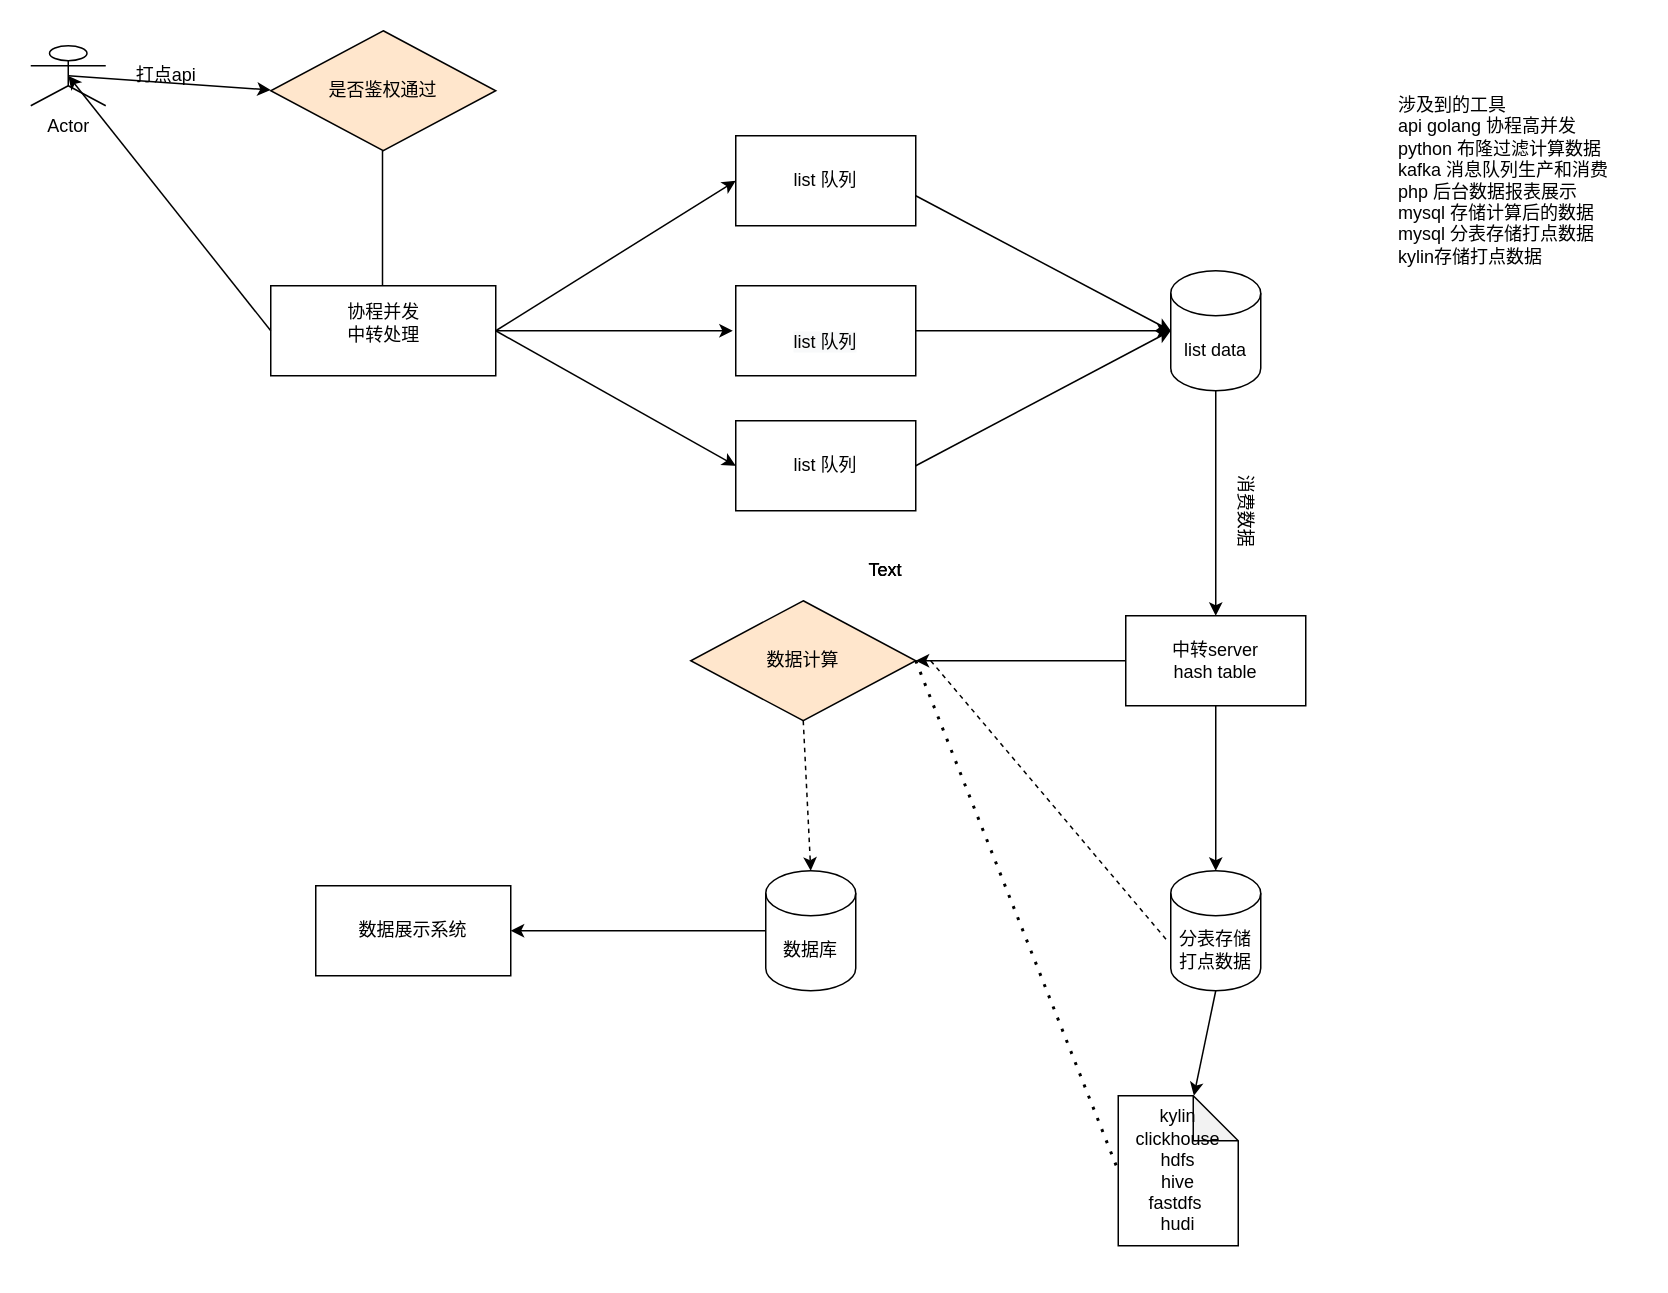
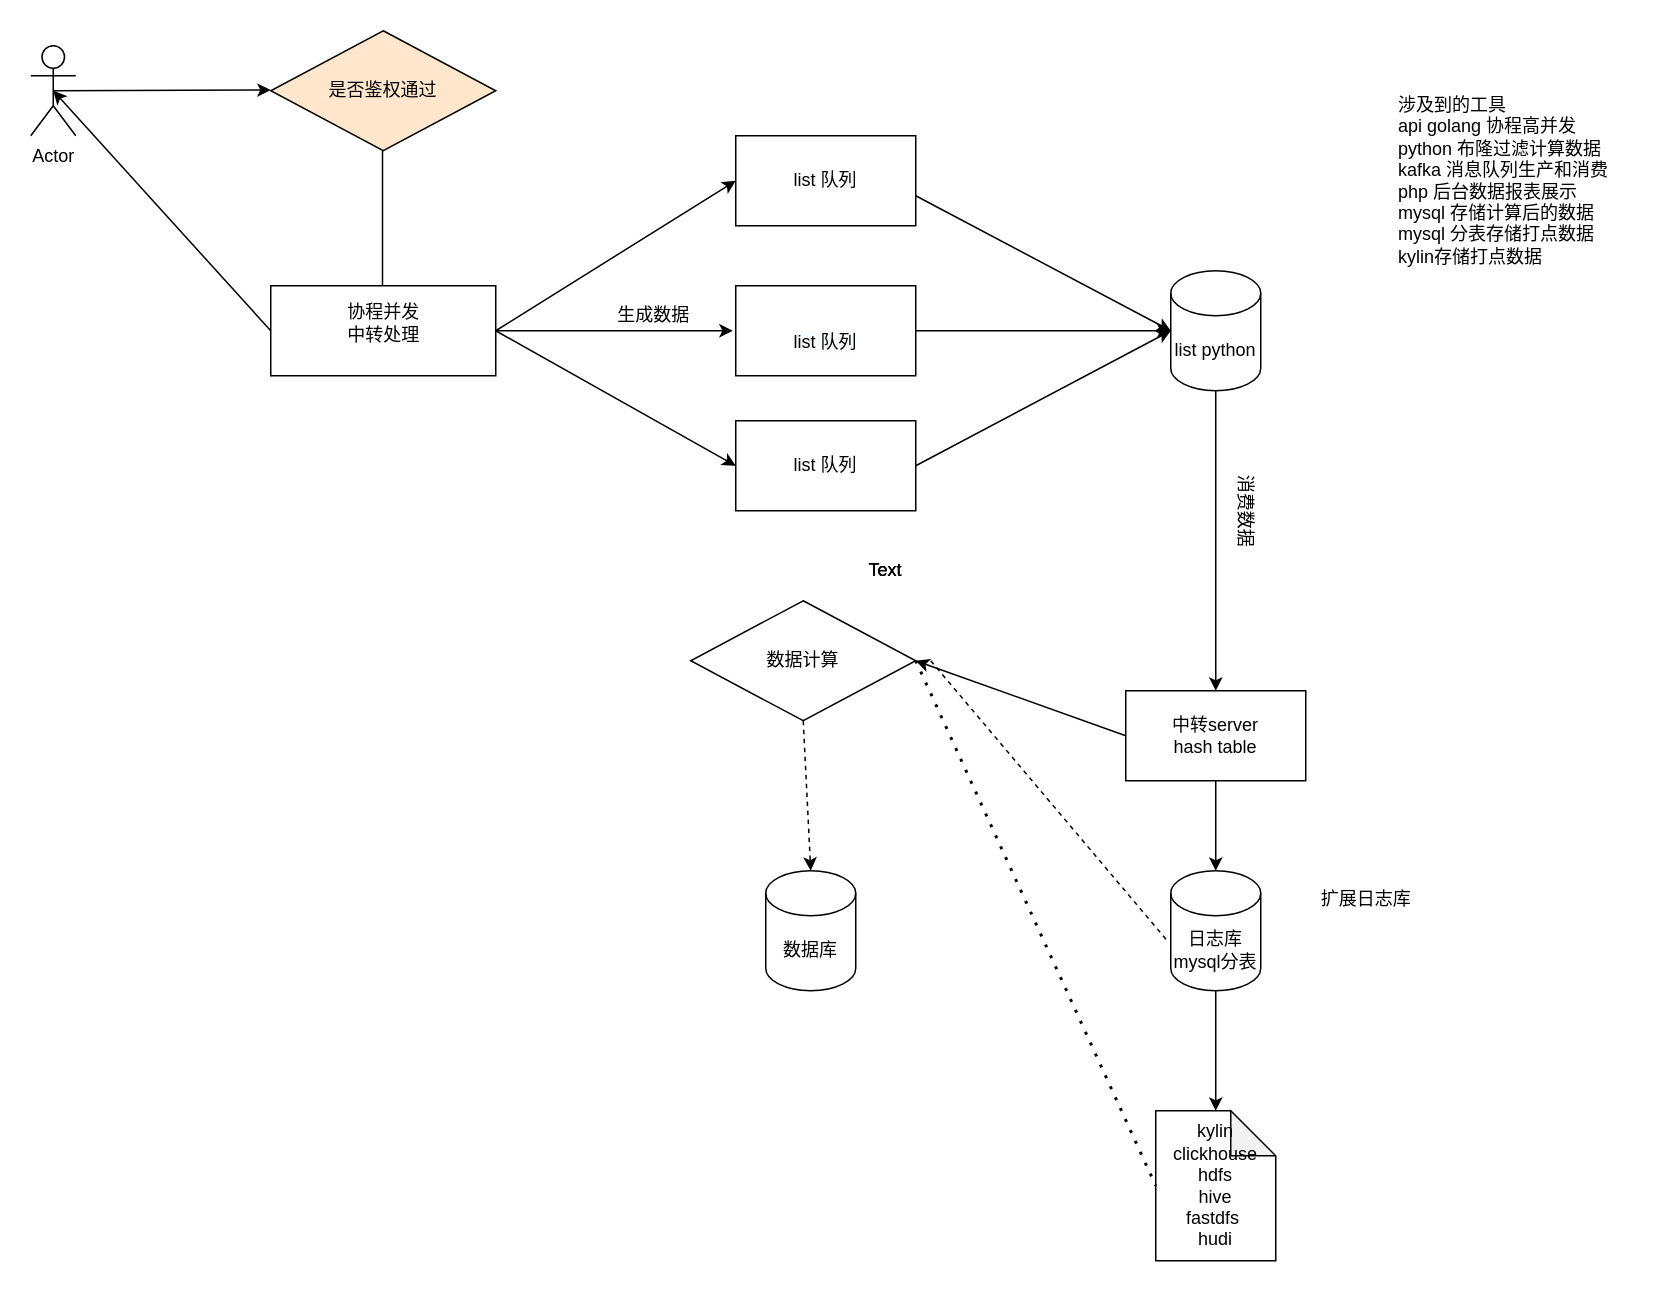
(68, 76) -> (53, 91)
(166, 76) -> none
none -> (653, 316)
(1216, 350) -> (1216, 350)
(803, 661) -> (803, 661)
(1216, 661) -> (1216, 736)
none -> (1366, 899)
(413, 931) -> none
(644, 931) -> none
(1216, 950) -> (1216, 950)
(1178, 1171) -> (1216, 1186)
